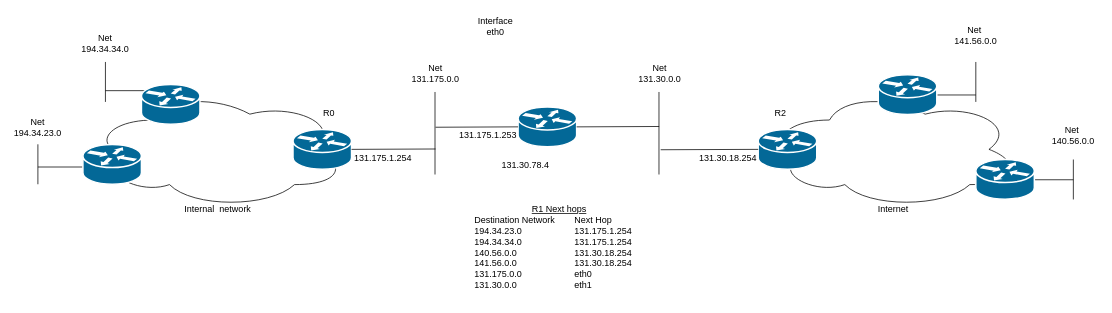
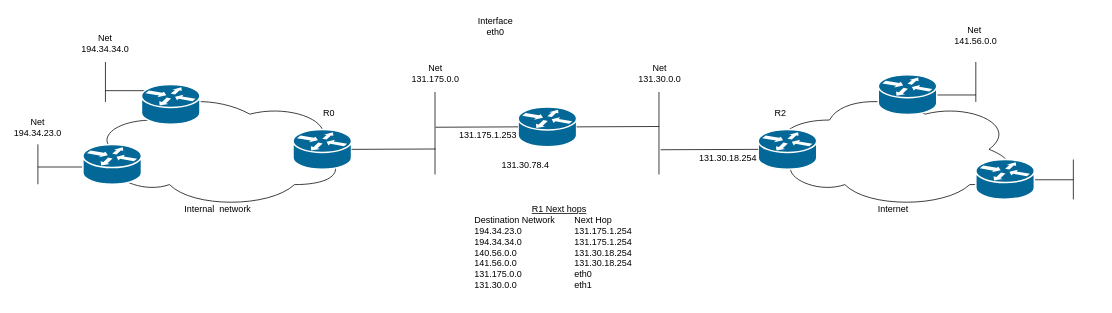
(1073, 136) -> none
(383, 158) -> none
